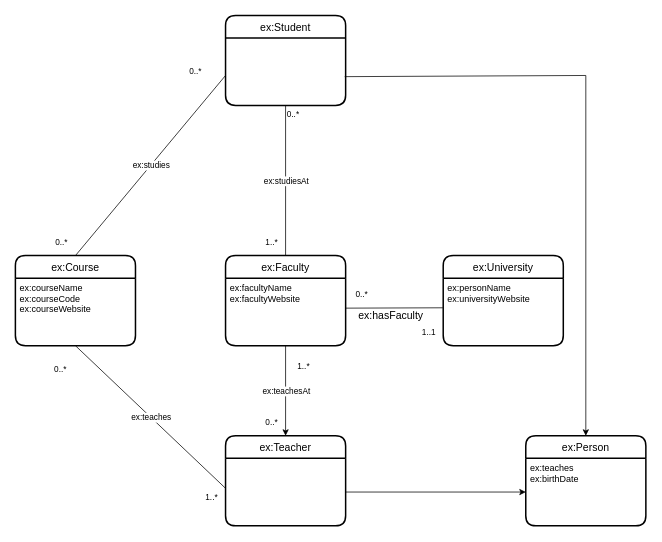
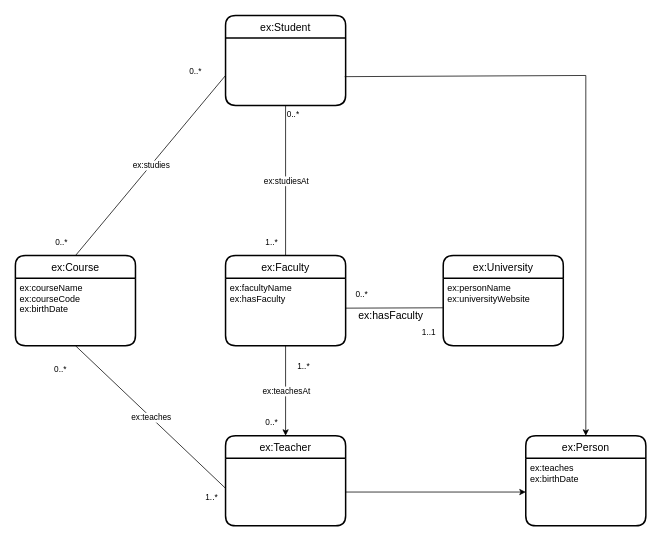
(51, 288) -> (51, 288)
(262, 288) -> (262, 288)
